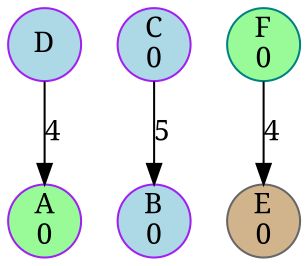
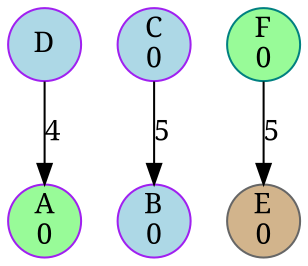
(272, 133) -> (272, 133)
